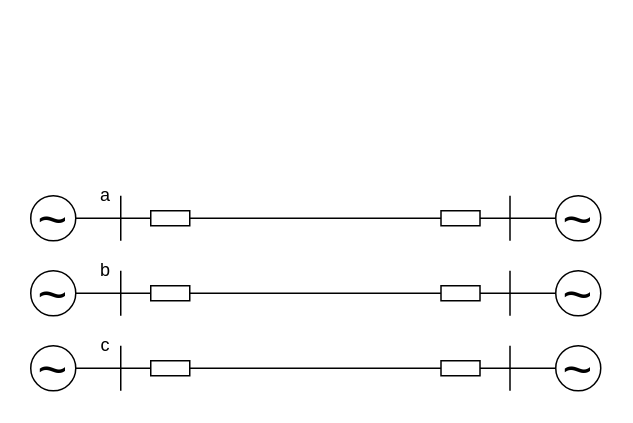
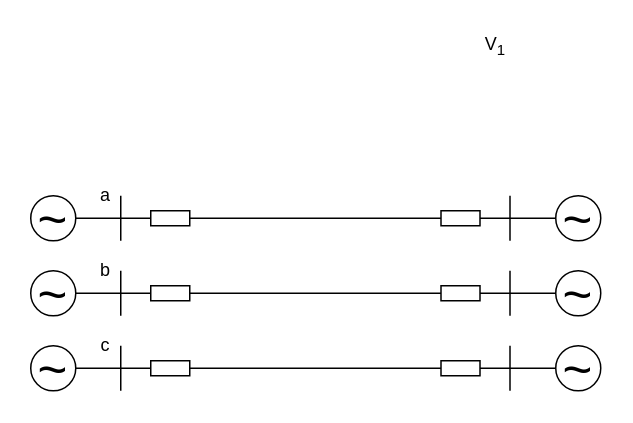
none -> (496, 46)
